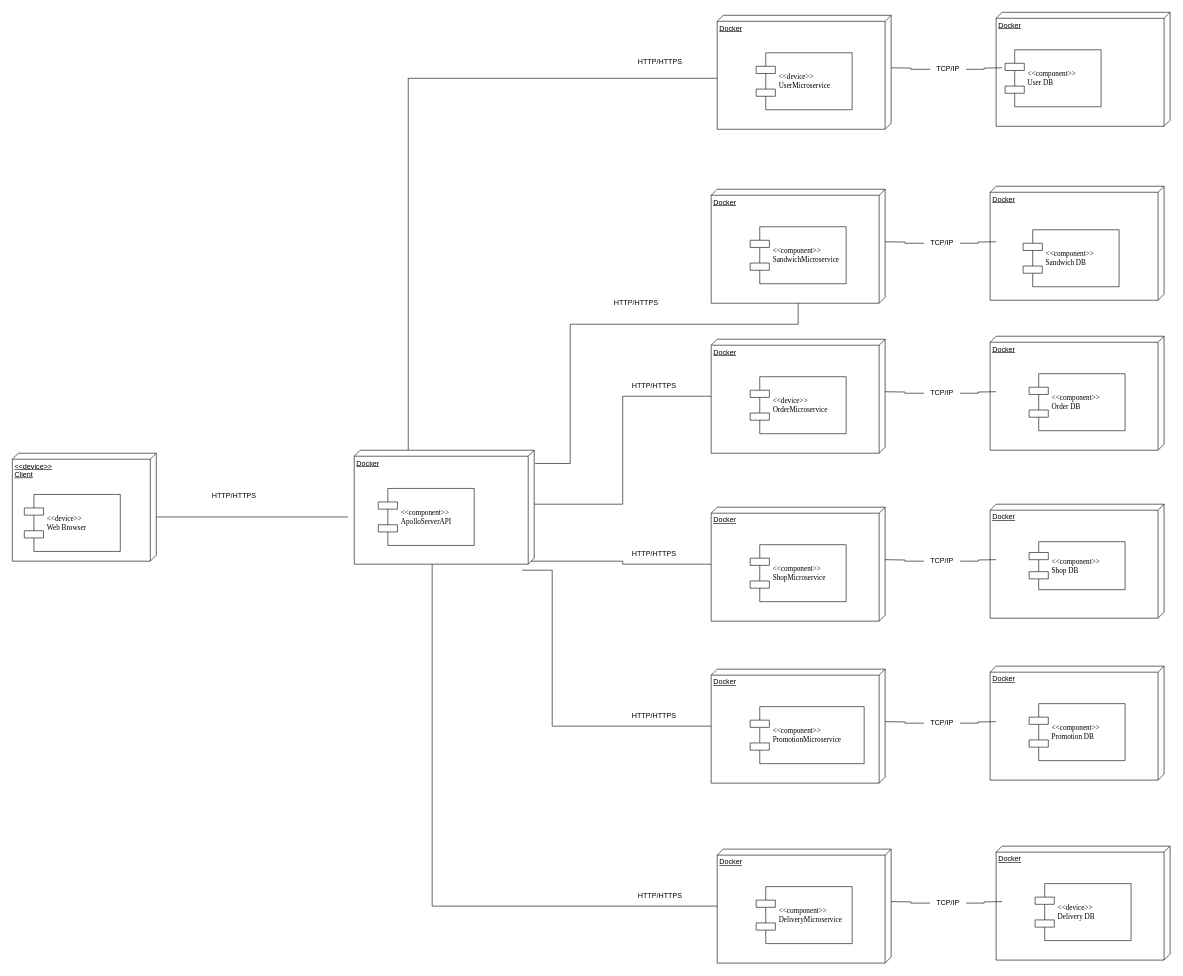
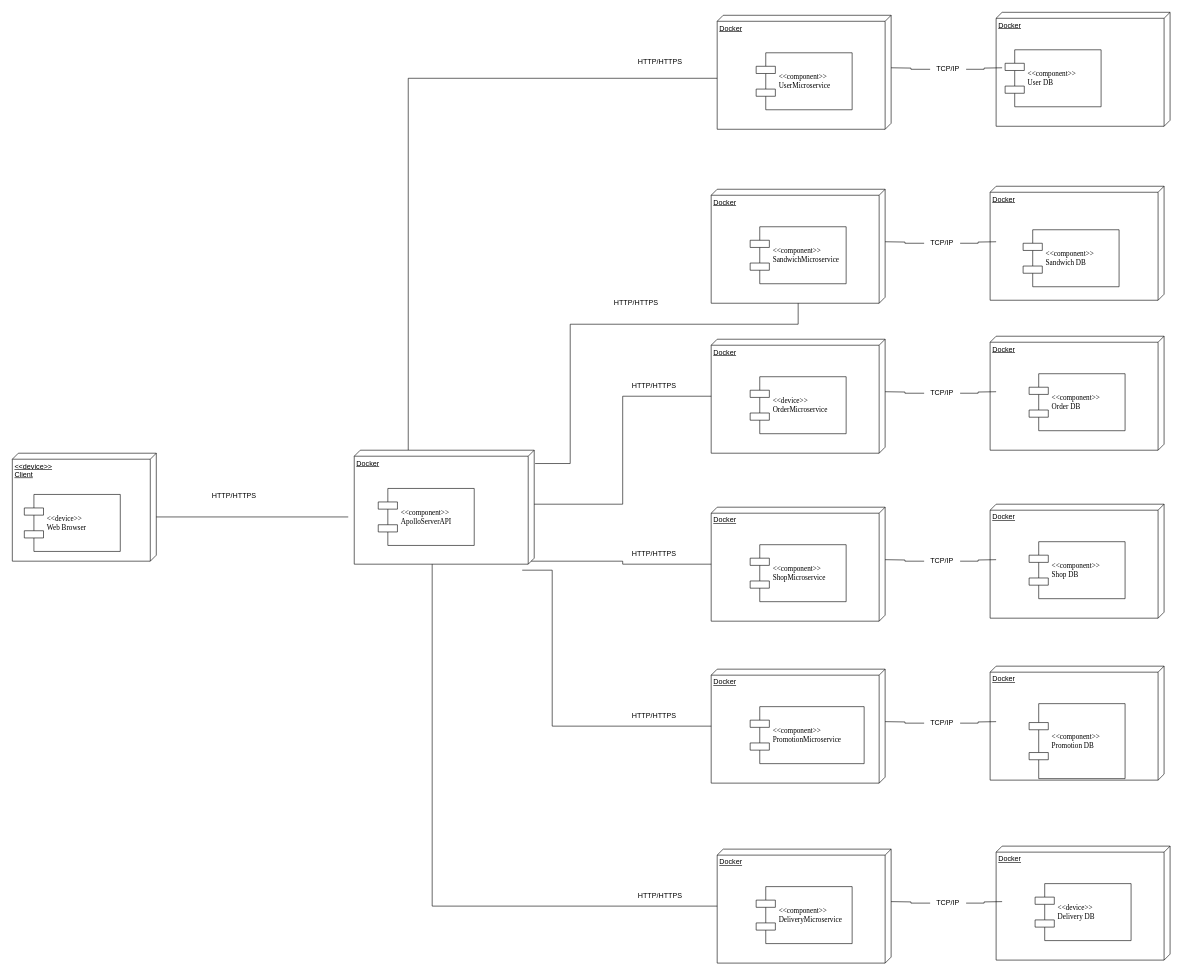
(809, 81) -> (809, 81)
(1077, 566) -> (1077, 570)
(1077, 732) -> (1077, 741)
